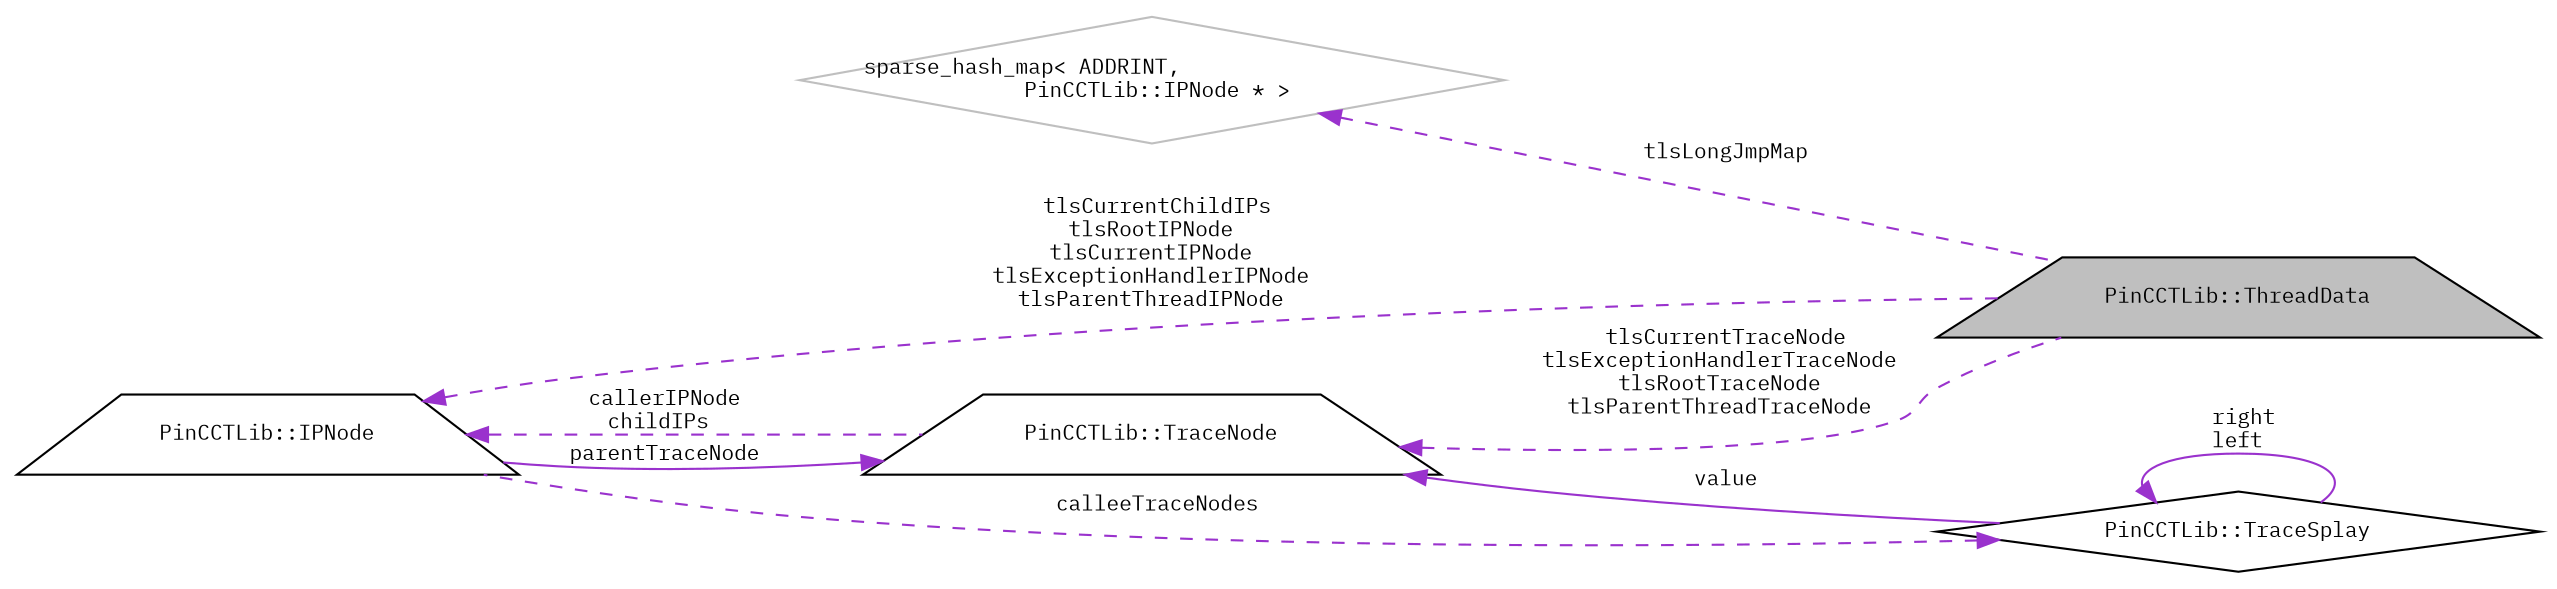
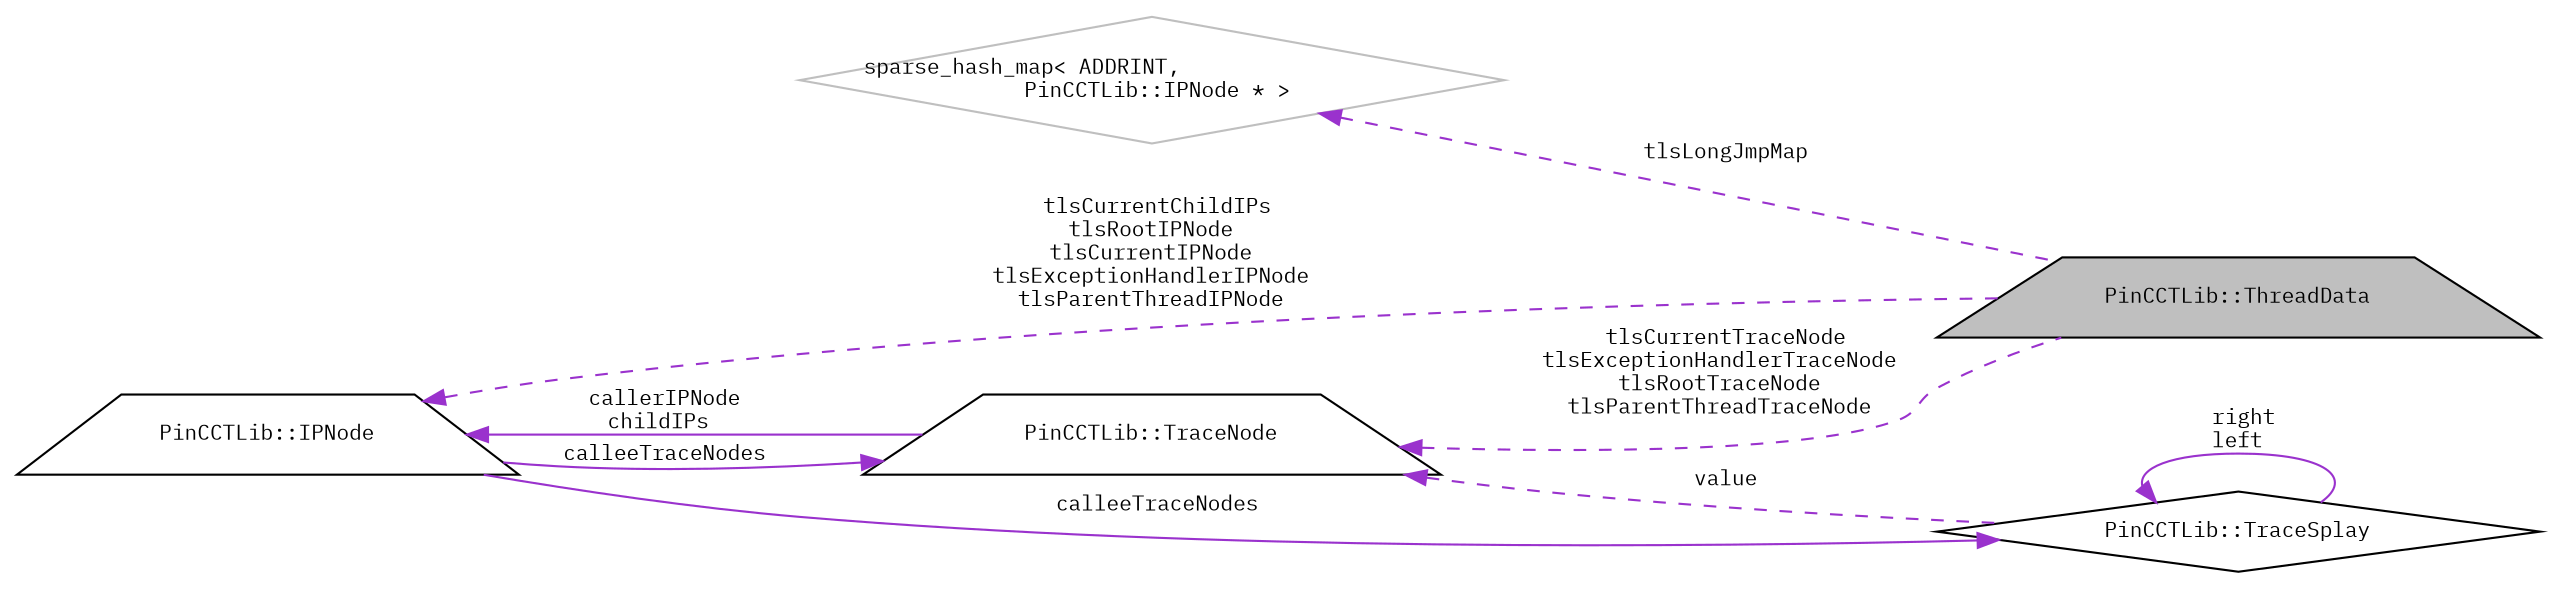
(706, 435) -> (706, 435)
(659, 455) -> (659, 455)
(1713, 506) -> (1713, 506)
(1229, 540) -> (1229, 540)
